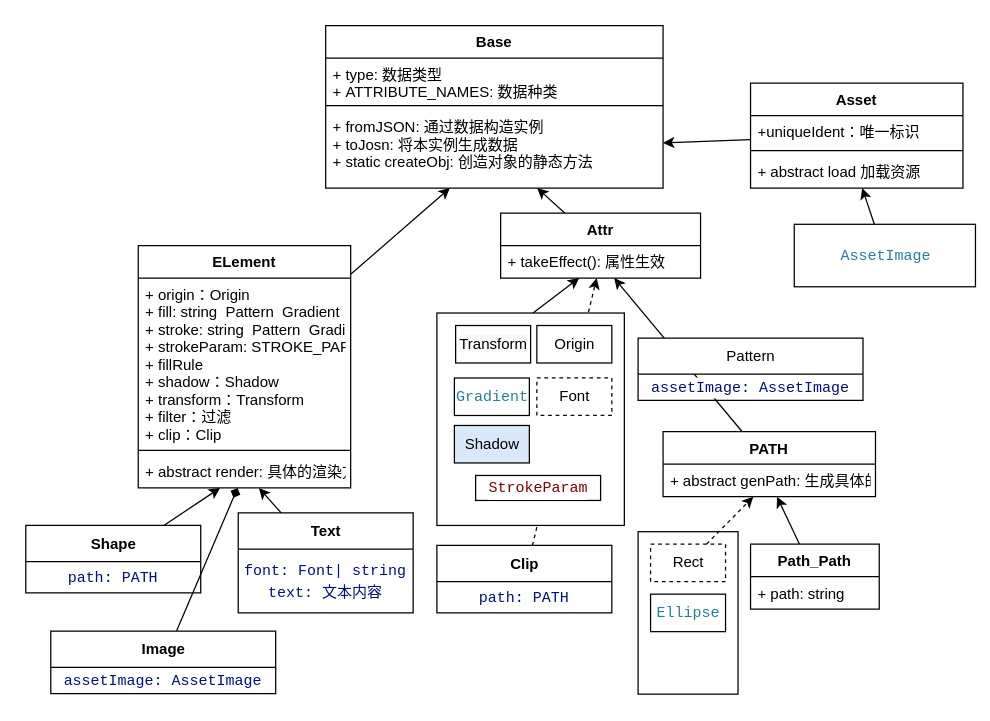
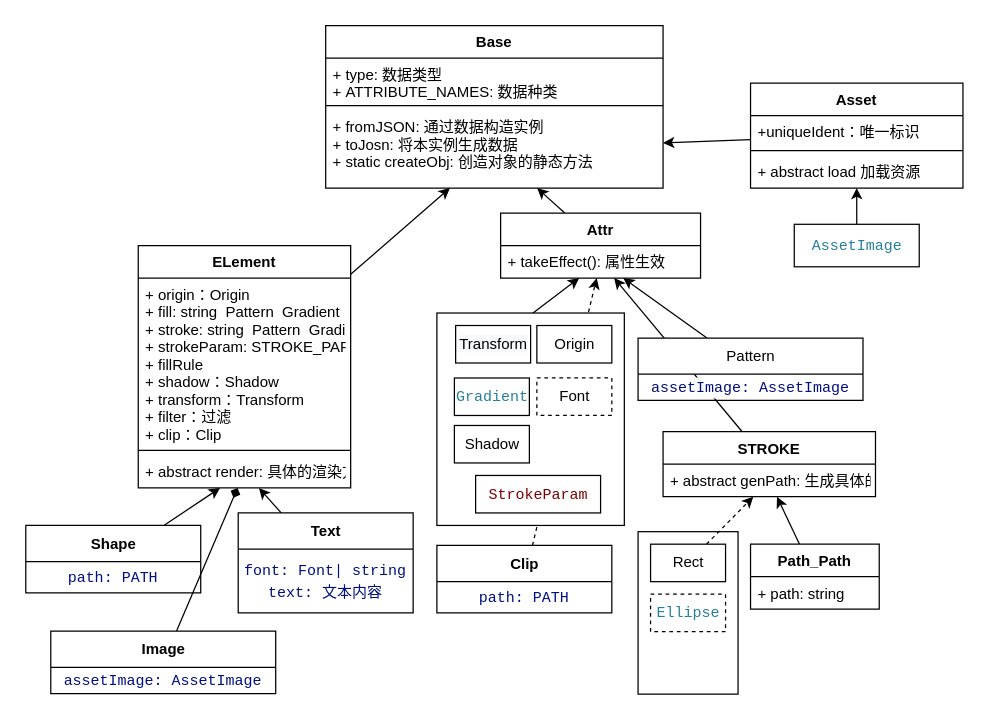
(885, 256) -> (857, 246)
none -> (669, 311)
(492, 444) -> (492, 444)
(769, 449) -> (769, 449)
(538, 488) -> (538, 494)
(688, 563) -> (688, 563)
(688, 613) -> (688, 613)
